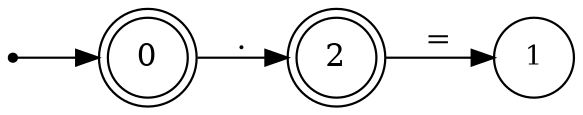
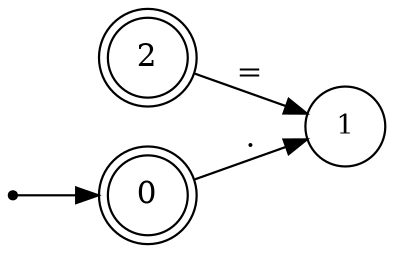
(231, 58) -> (240, 163)
